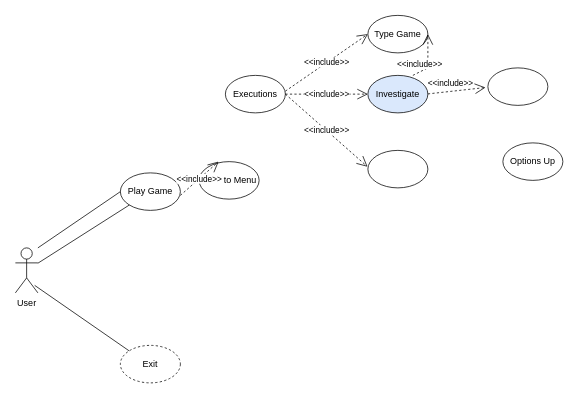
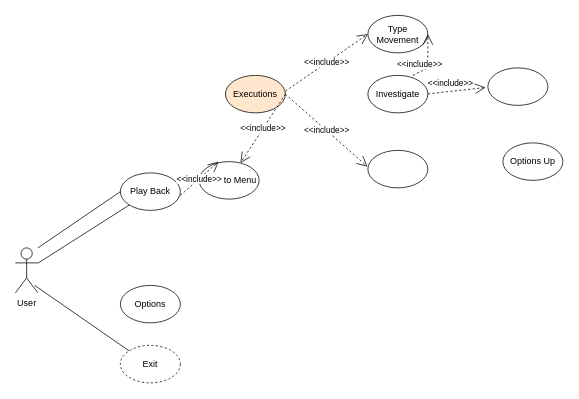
(398, 34) -> (398, 34)
(255, 94) -> (255, 94)
(327, 94) -> (263, 129)
(398, 94) -> (398, 94)
(150, 192) -> (150, 192)
none -> (150, 304)
